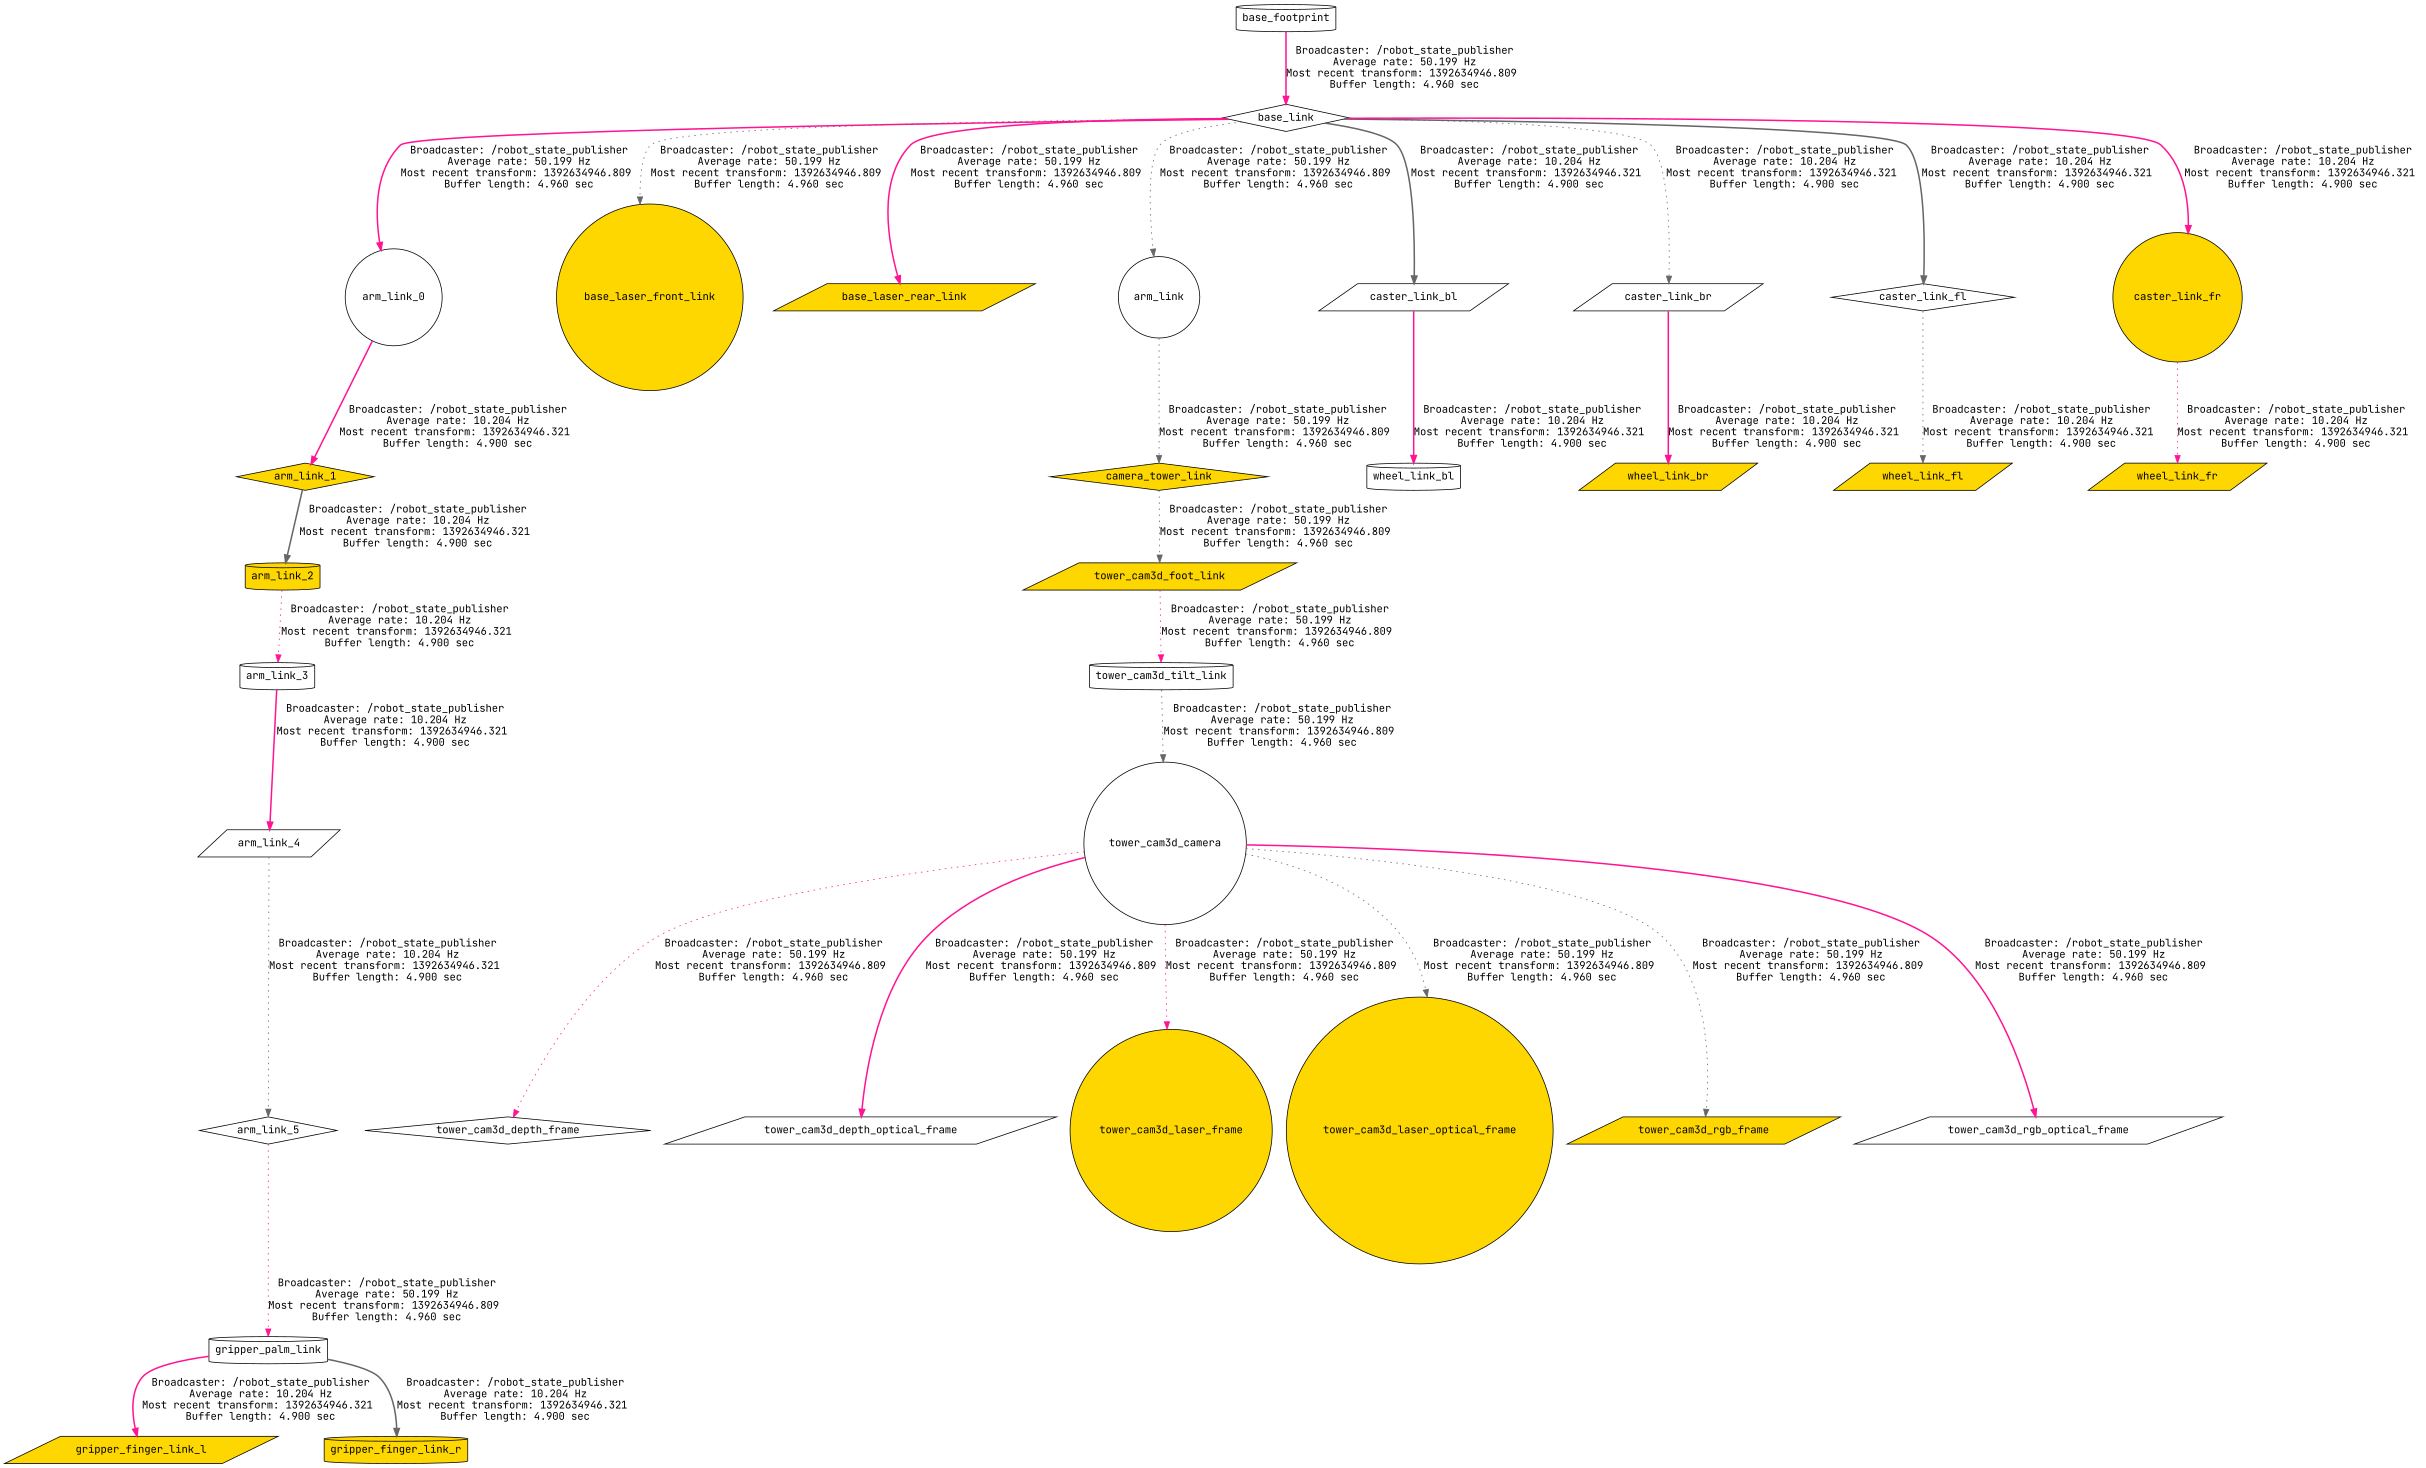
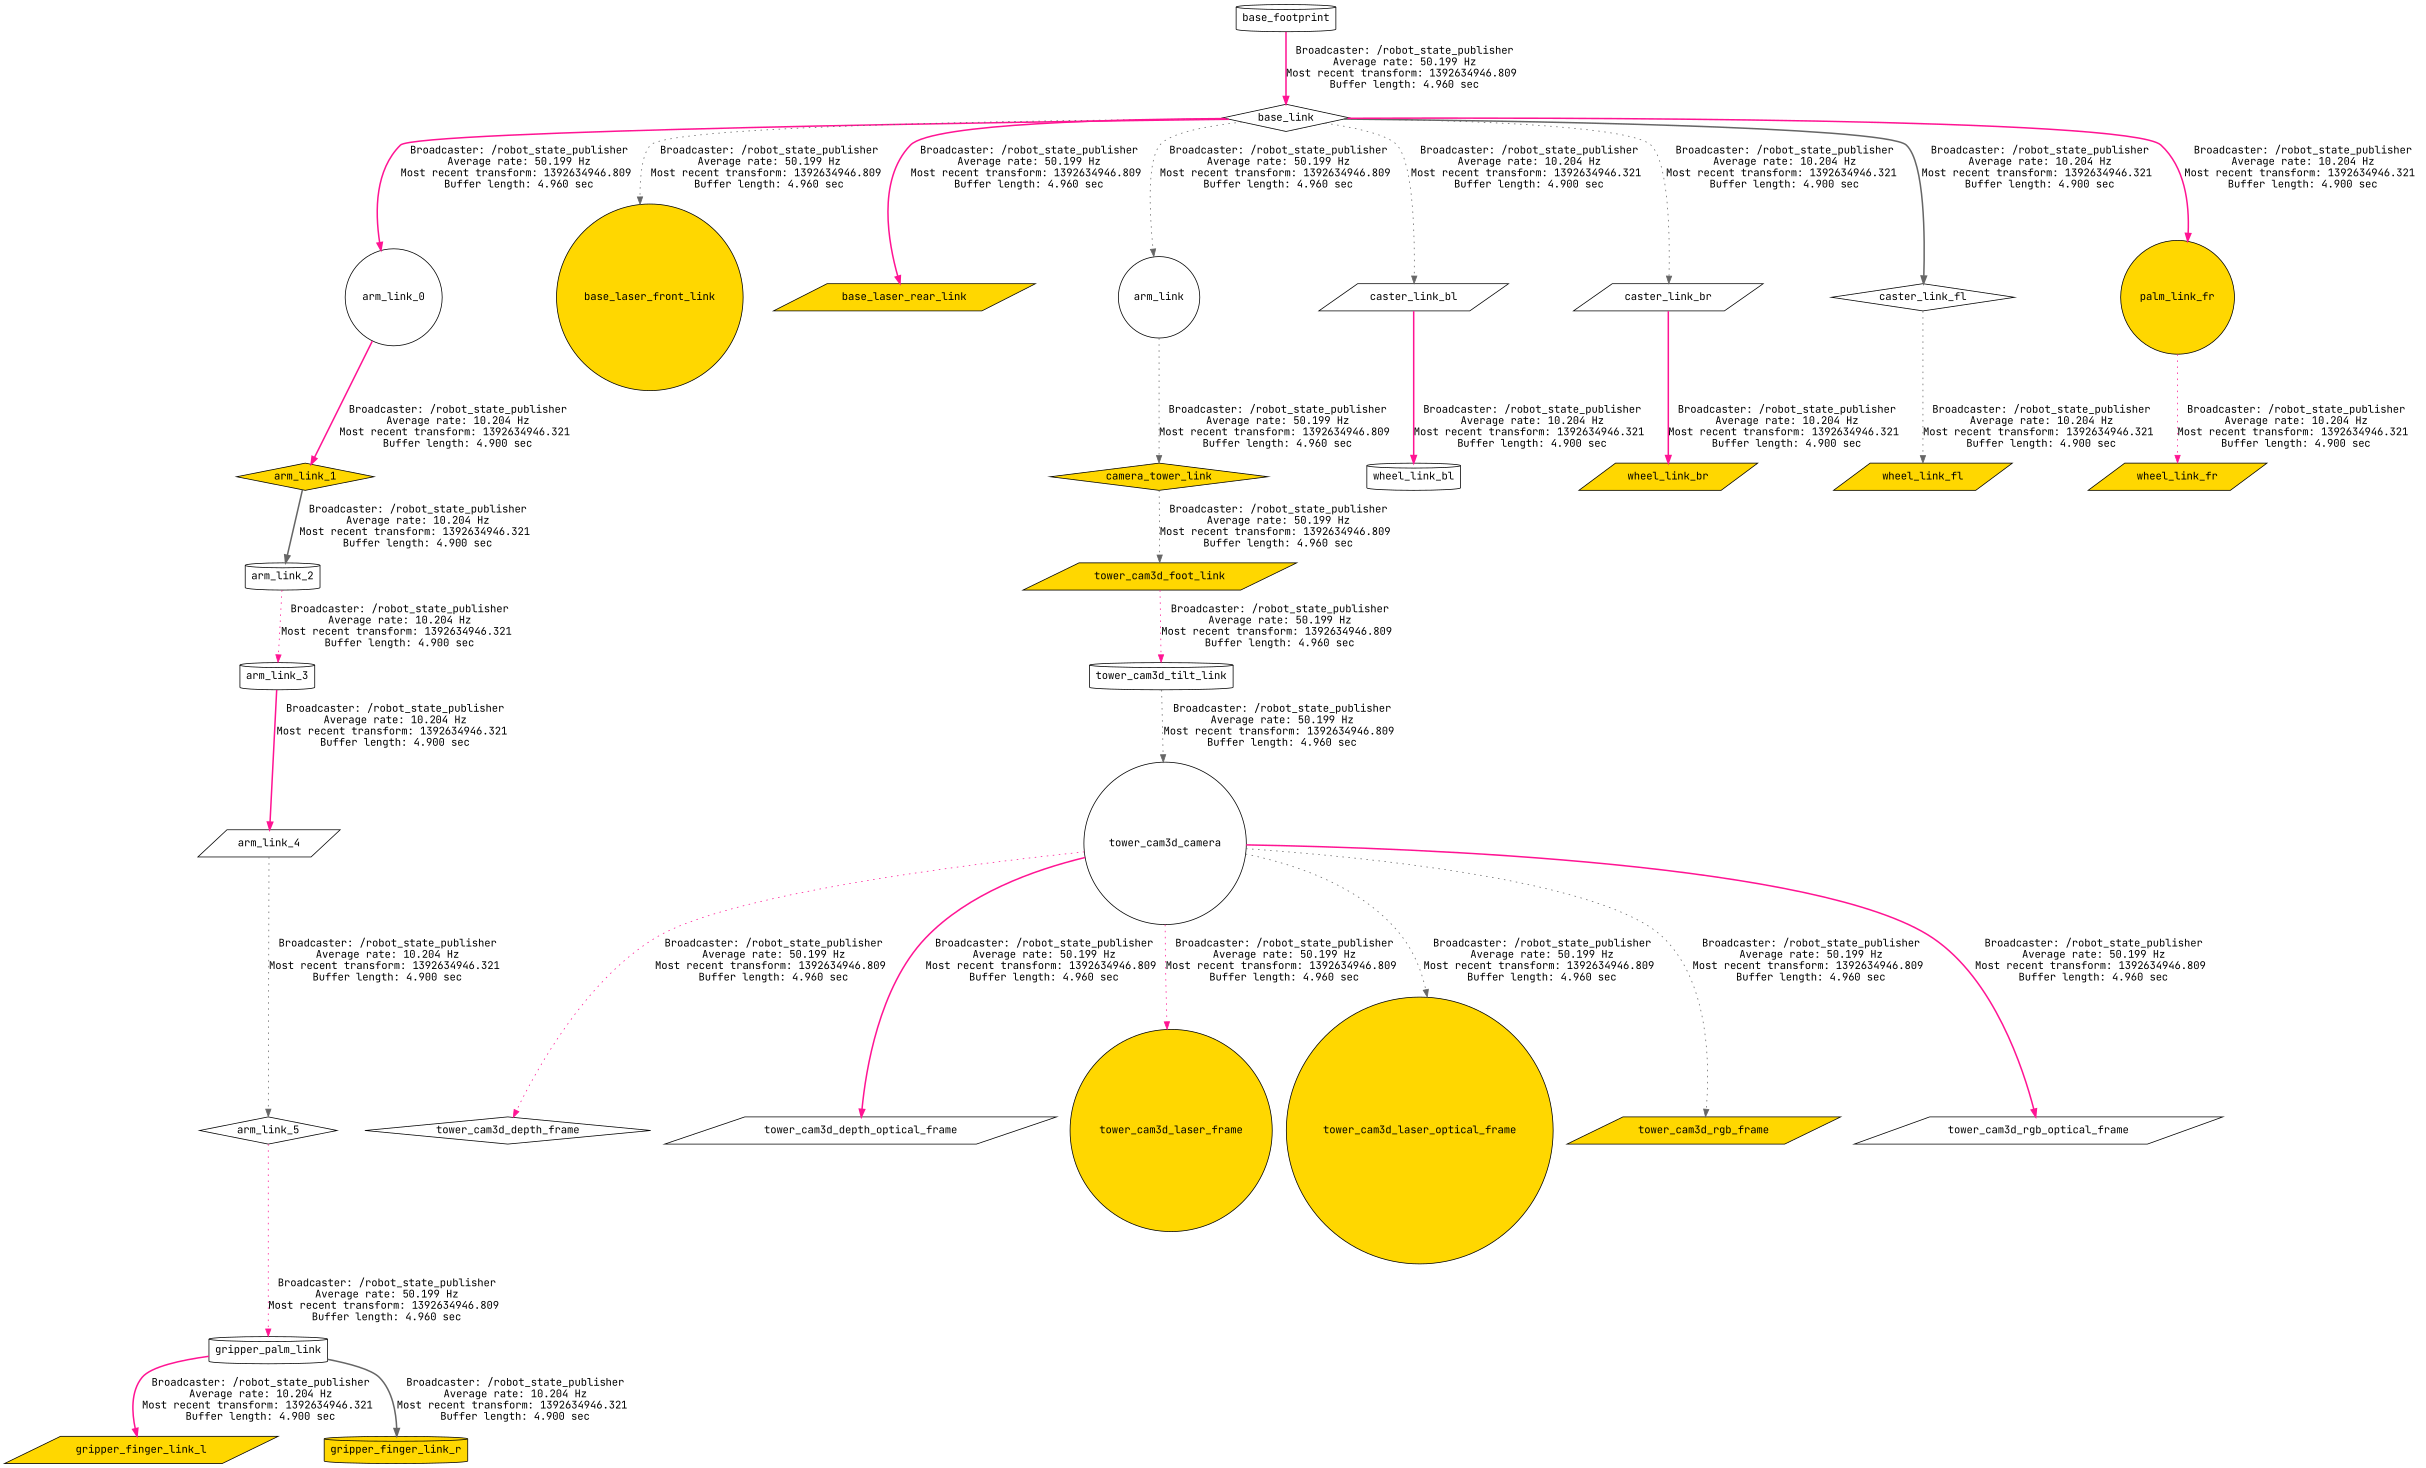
(1407, 172) -> (1407, 172)
(2178, 297) -> (2178, 297)
(283, 576) -> (283, 576)
